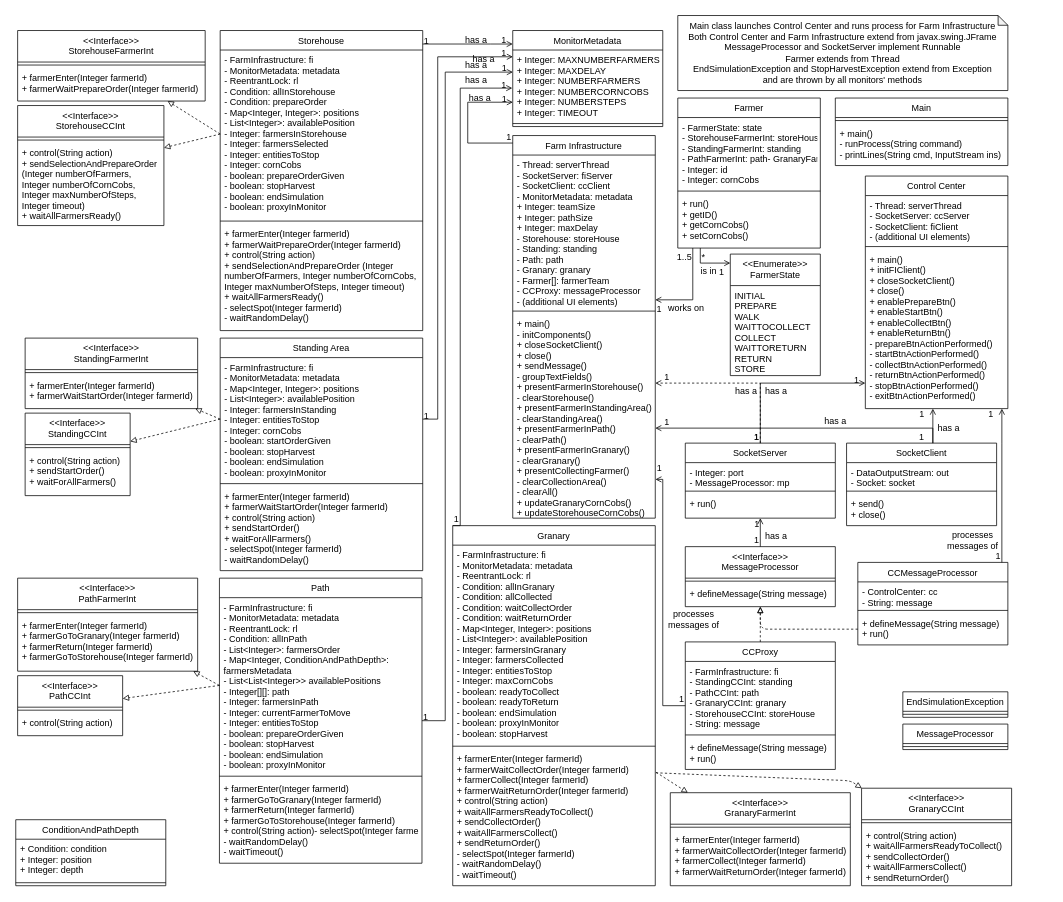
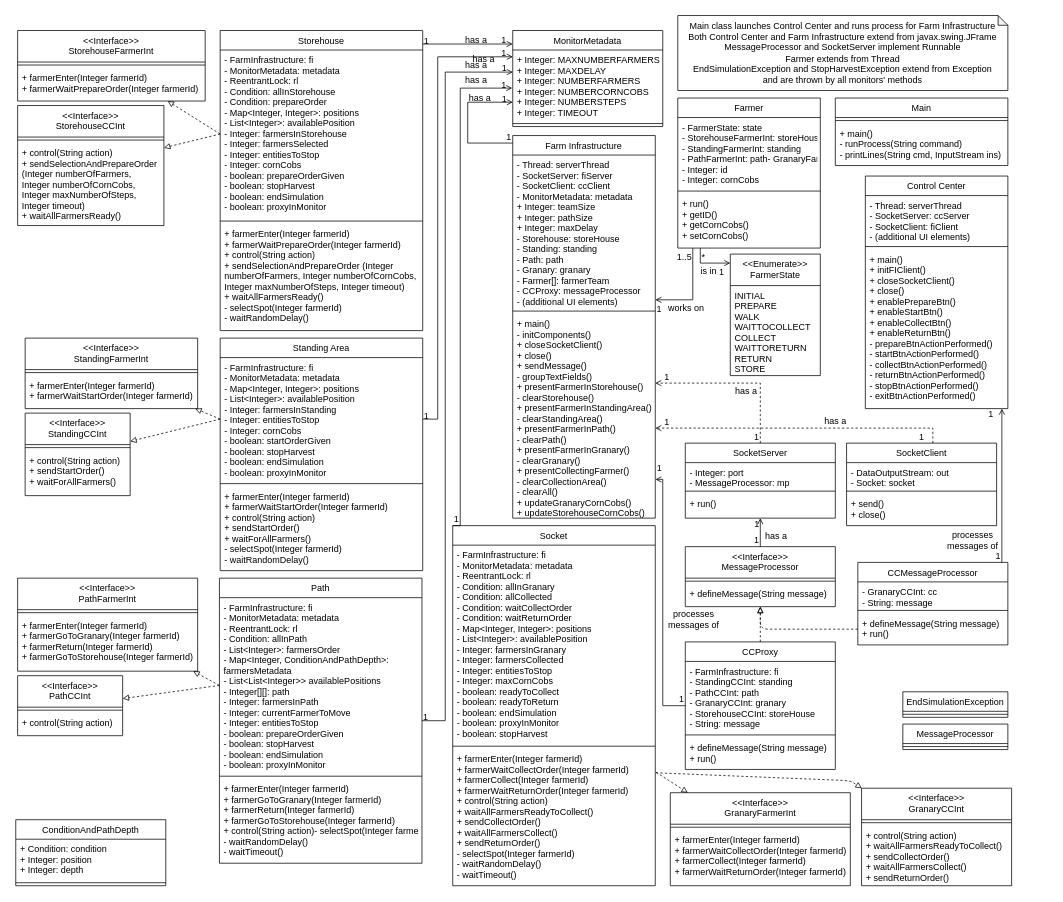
(858, 383) -> none
(933, 418) -> none
(794, 428) -> (794, 428)
(554, 536) -> (554, 536)
(905, 592) -> (904, 592)
